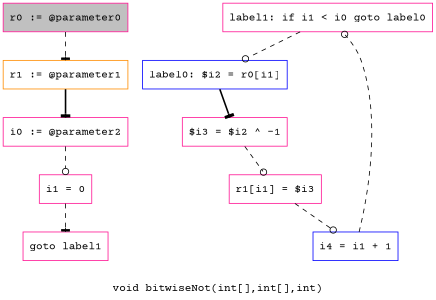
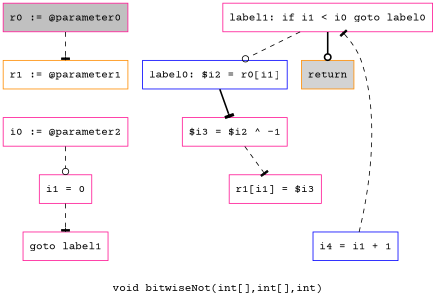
none -> (328, 75)
(66, 101) -> none
(372, 131) -> (372, 131)
(254, 159) -> (254, 159)
(313, 216) -> none
